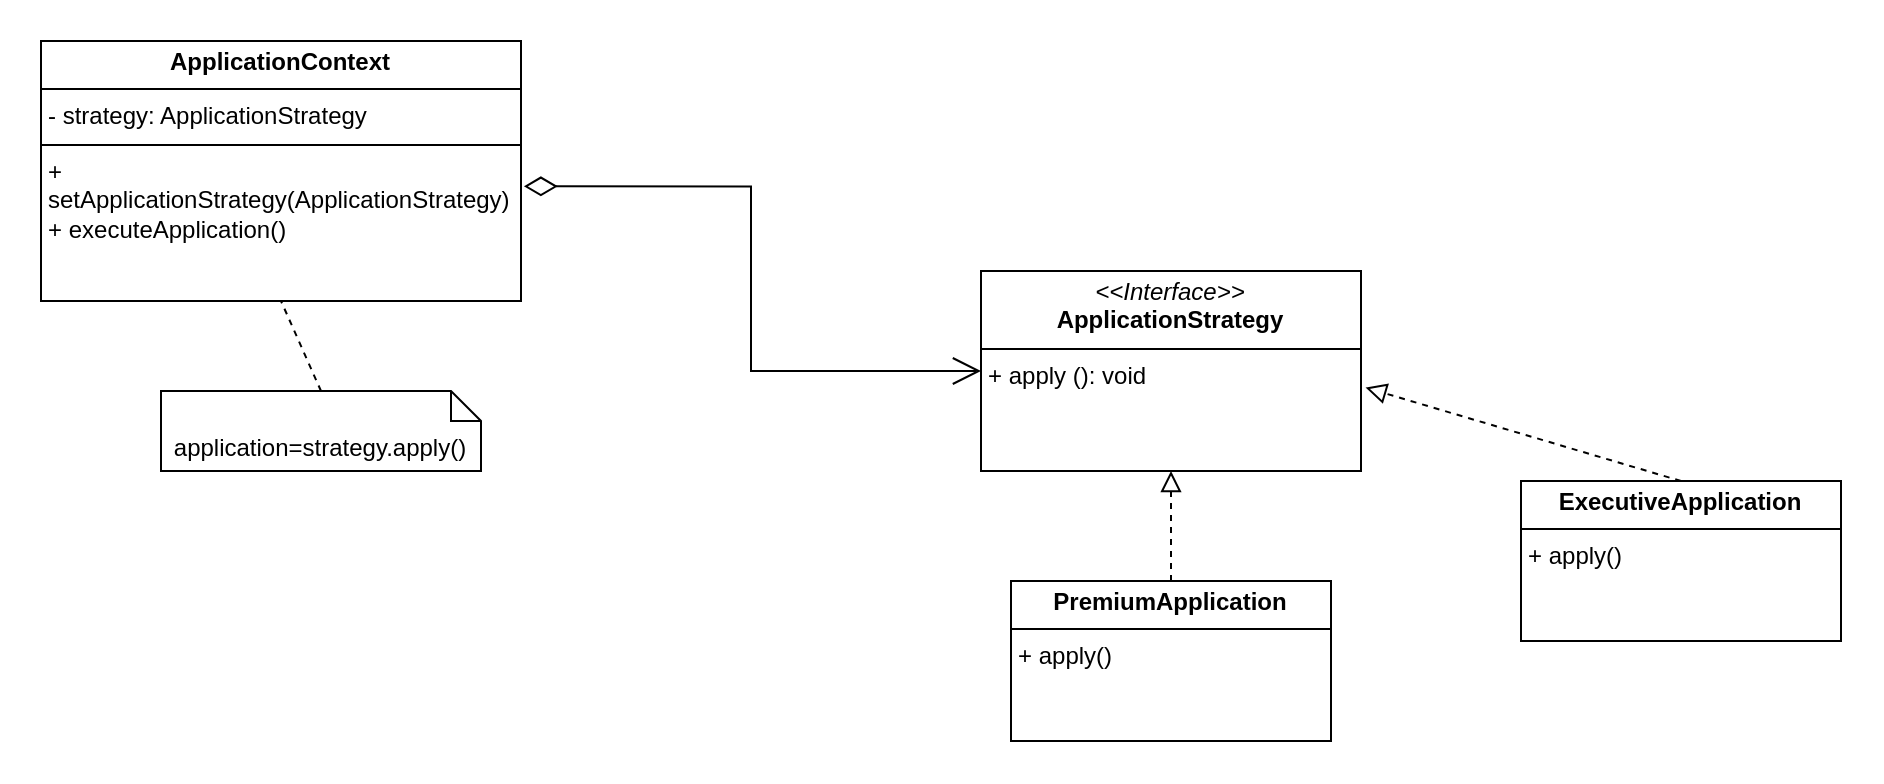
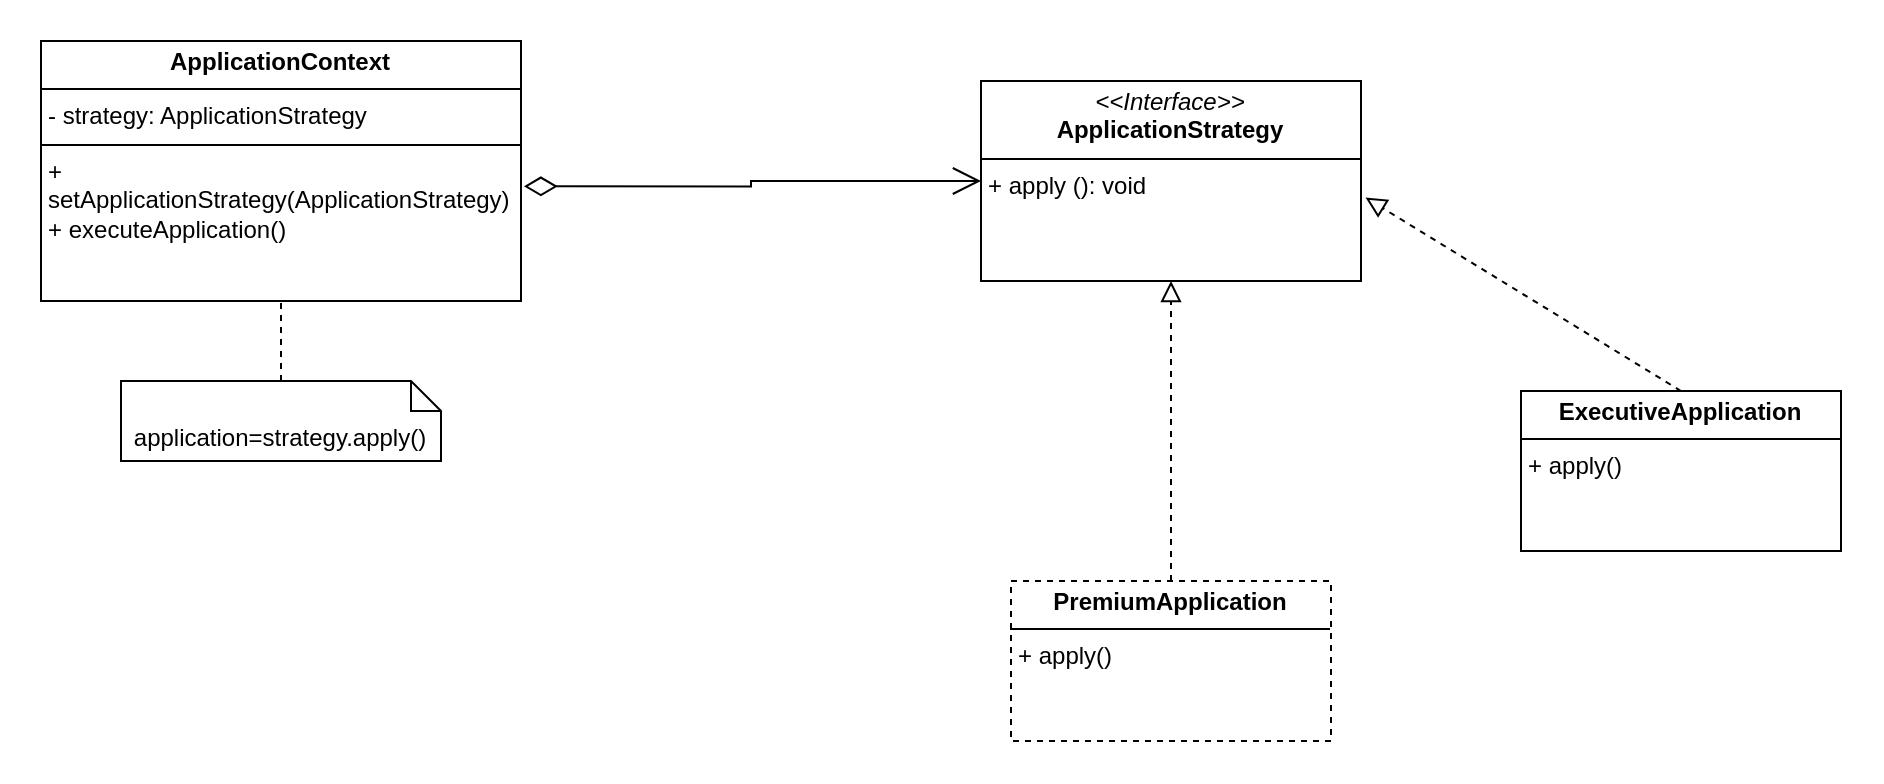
(1171, 371) -> (1171, 181)
(321, 431) -> (281, 421)
(1681, 561) -> (1681, 471)
(1171, 661) -> (1171, 661)
